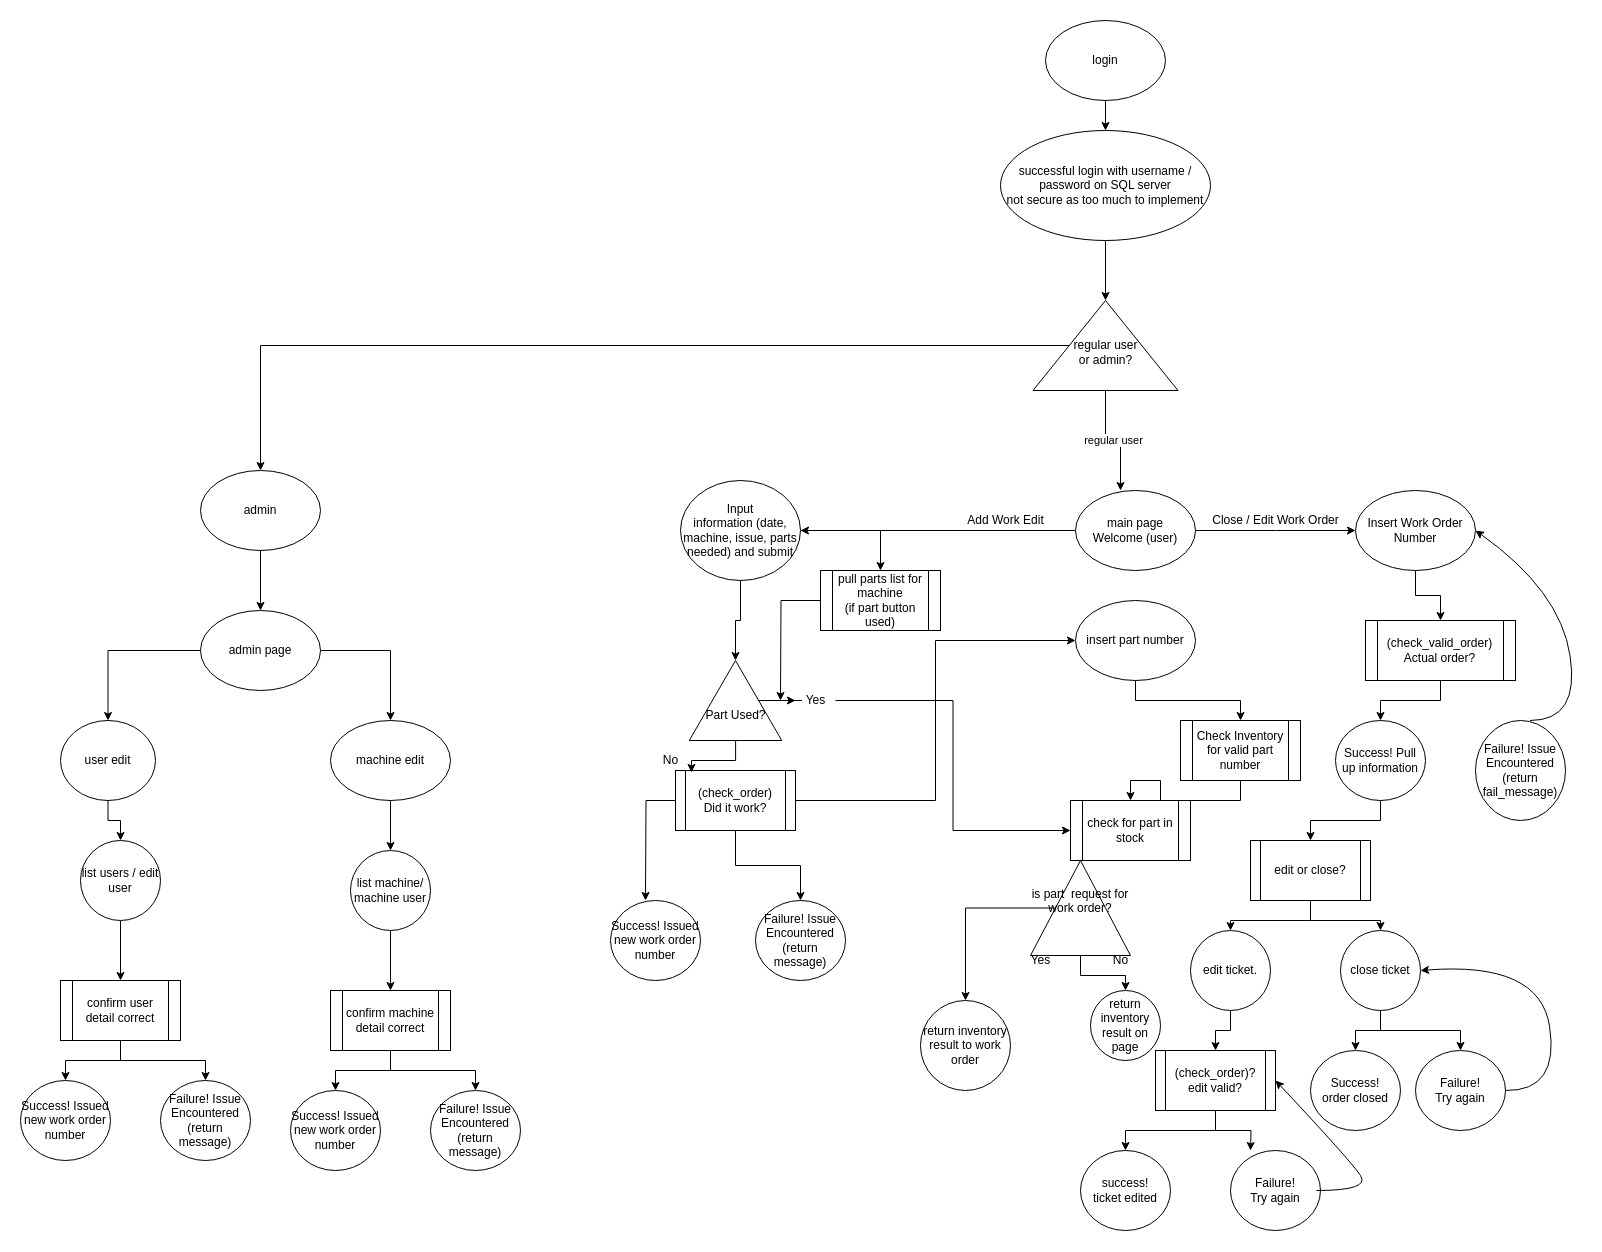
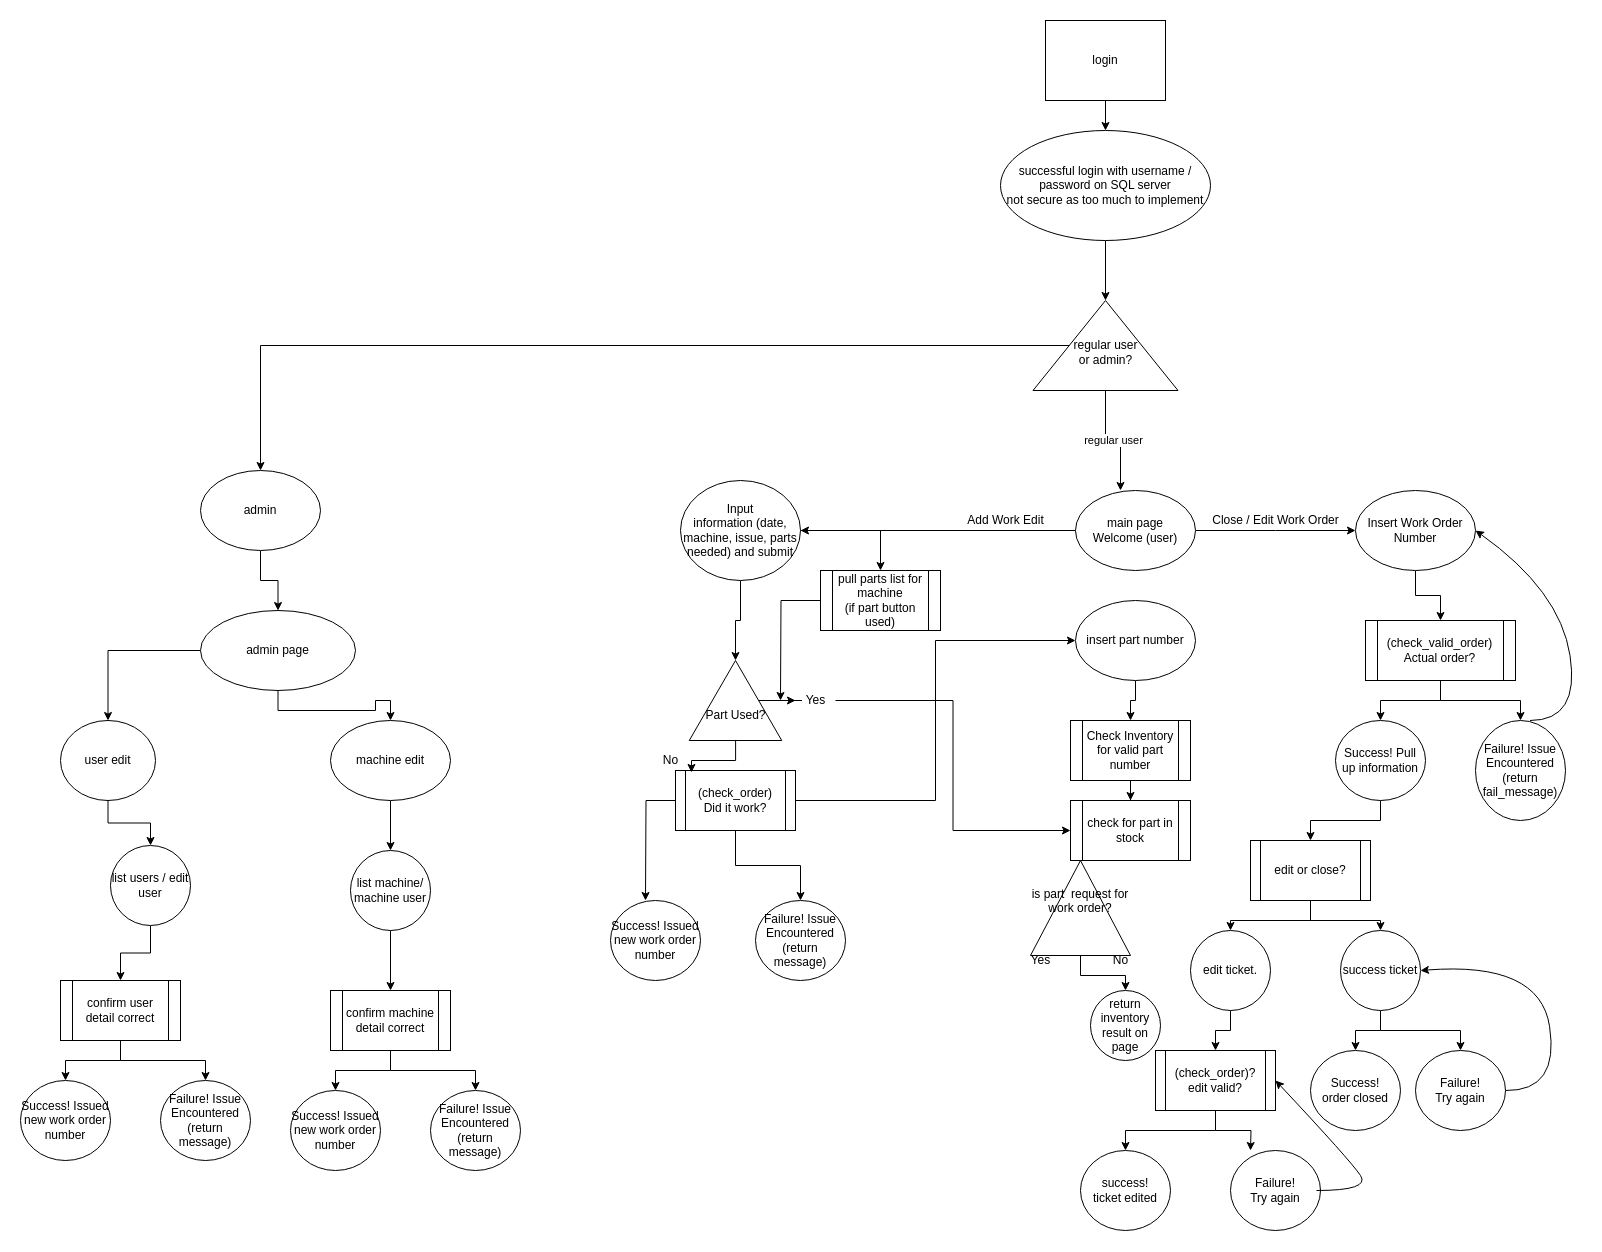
(1106, 61) -> (1106, 61)
(261, 651) -> (278, 651)
none -> (1488, 701)
(1241, 751) -> (1131, 751)
(121, 881) -> (151, 886)
(966, 908) -> none
(1381, 971) -> (1381, 971)
(966, 1046) -> none
